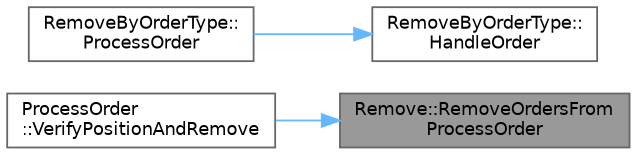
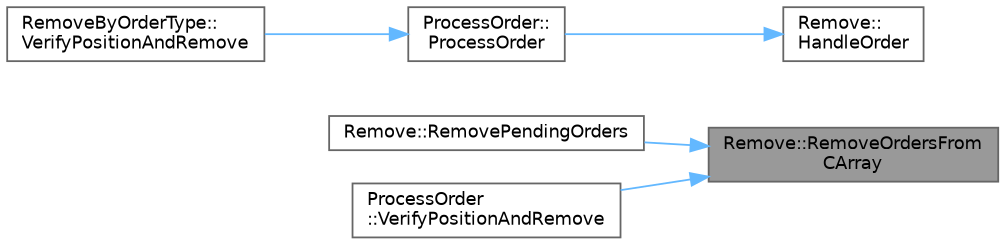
none -> (136, 34)
(141, 34) -> (487, 34)
(485, 34) -> (853, 34)
(485, 121) -> (853, 155)
none -> (487, 133)
